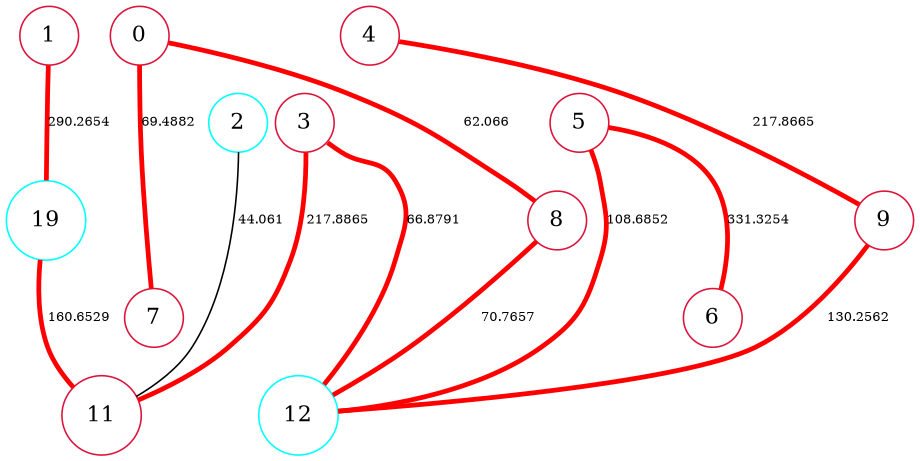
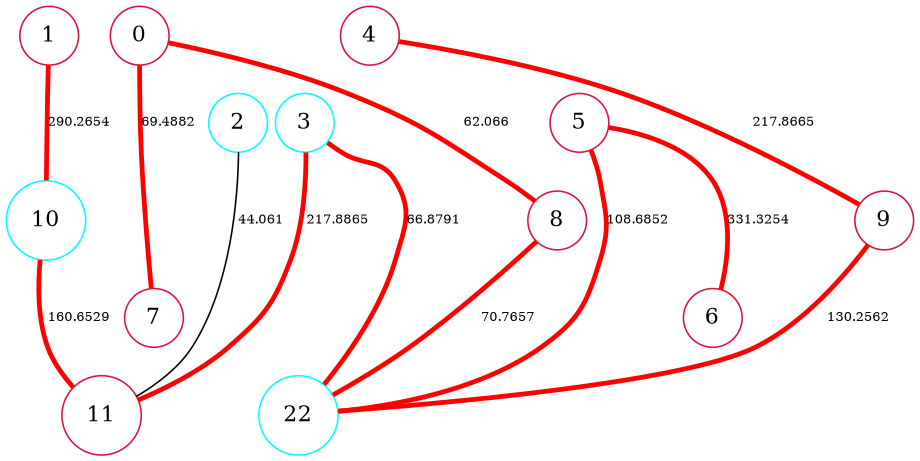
(305, 123) -> (305, 123)
(46, 220) -> (46, 220)
(298, 415) -> (298, 415)
